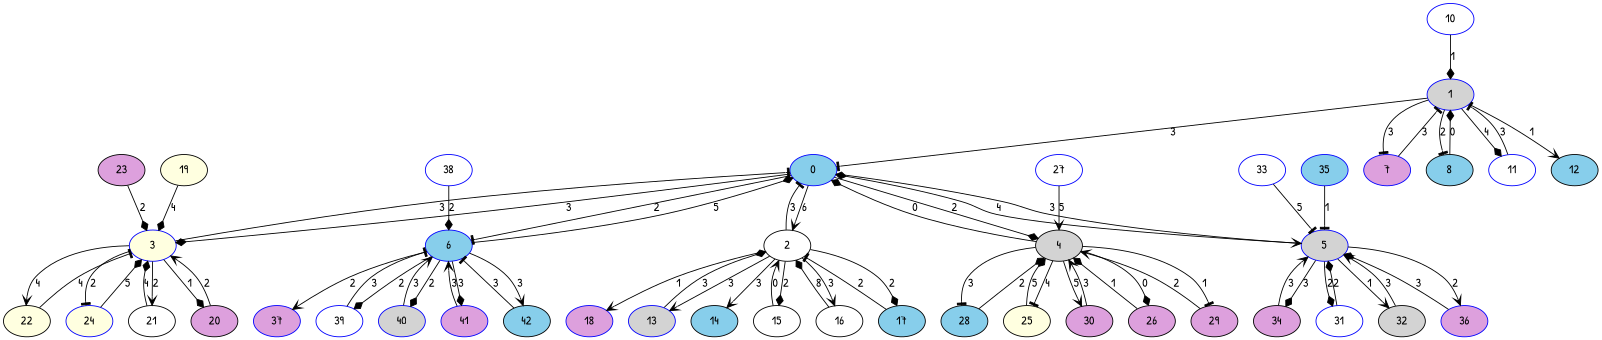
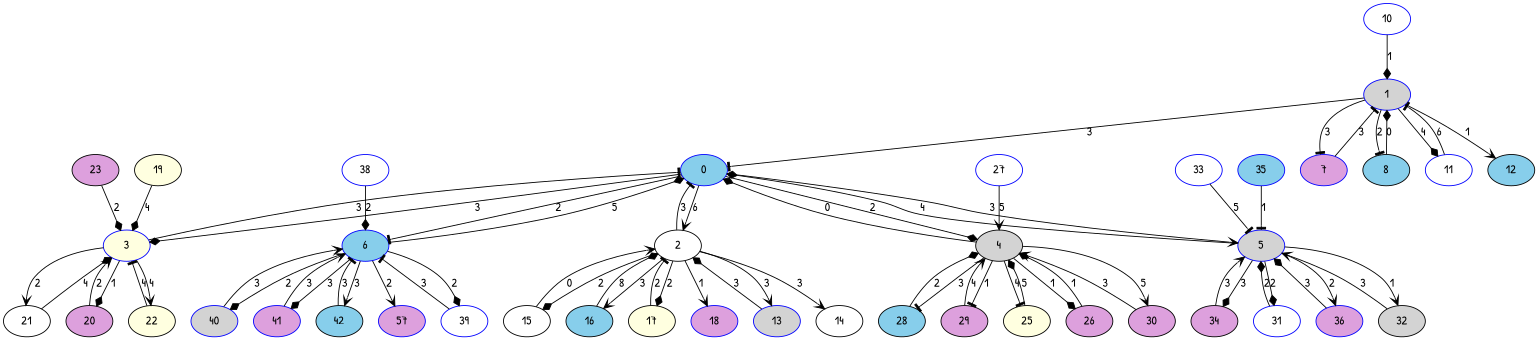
(1503, 132) -> (1439, 132)
(1145, 283) -> (1053, 283)
(1177, 283) -> (974, 283)
(89, 321) -> none
(277, 321) -> (402, 321)
(714, 321) -> (839, 321)
(839, 321) -> (589, 321)
(902, 321) -> (652, 321)
